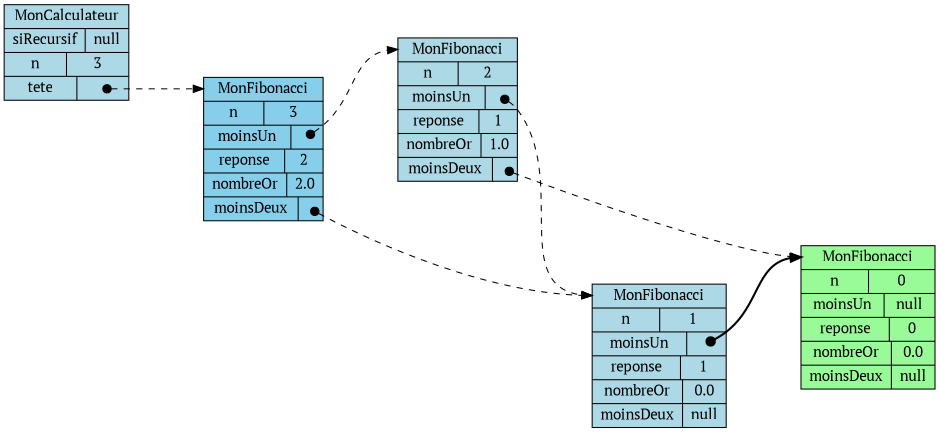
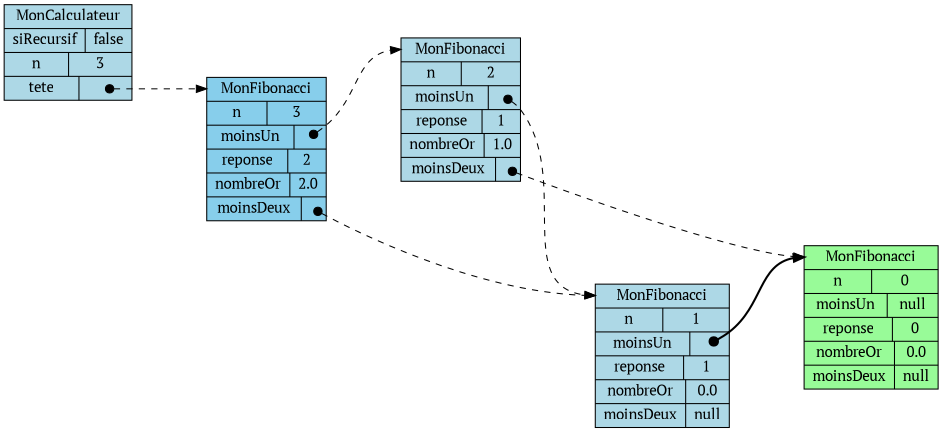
(107, 40) -> (109, 40)
